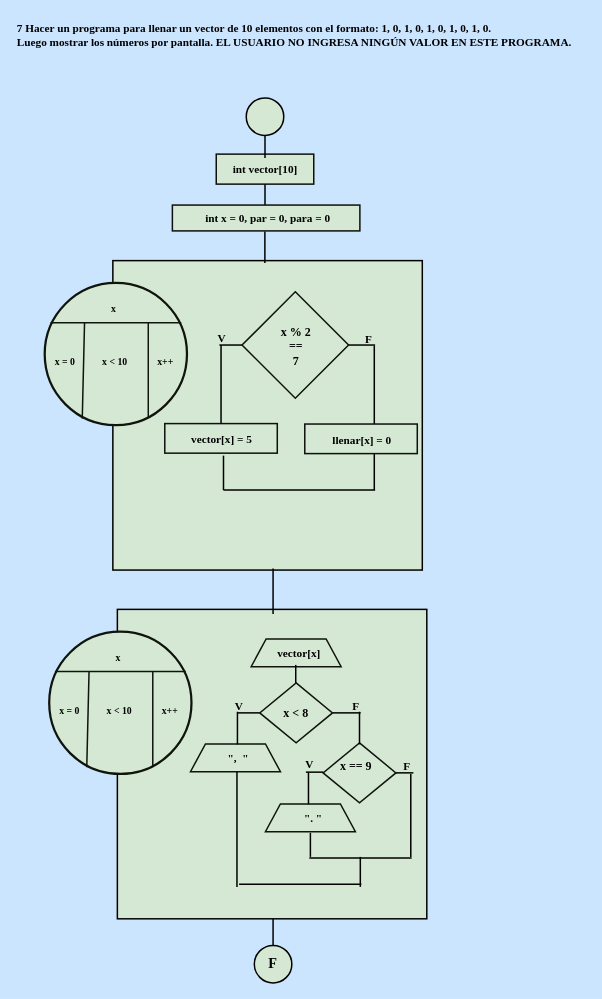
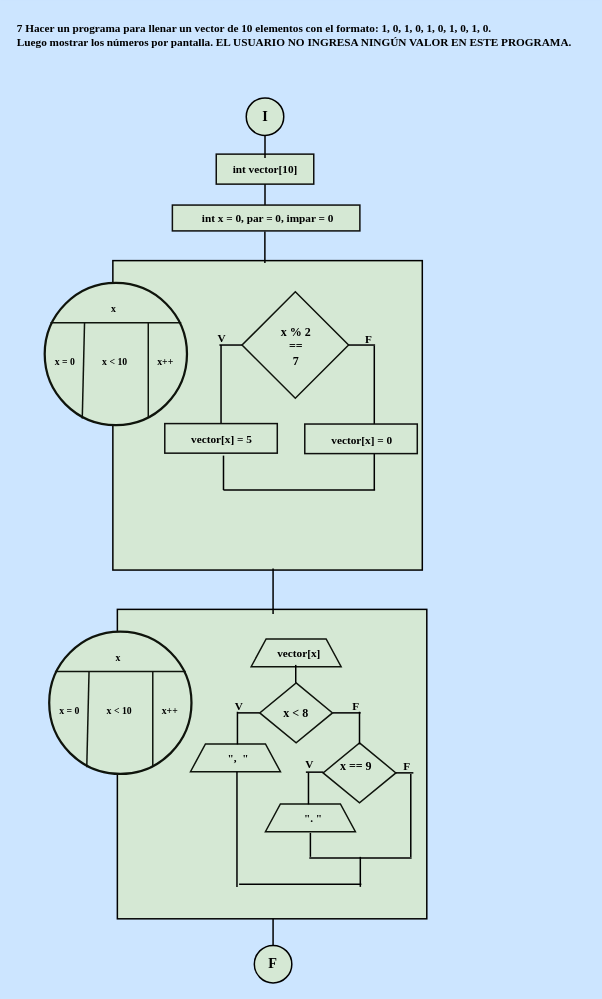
none -> (265, 117)
(268, 218) -> (268, 218)
(362, 440) -> (362, 440)
